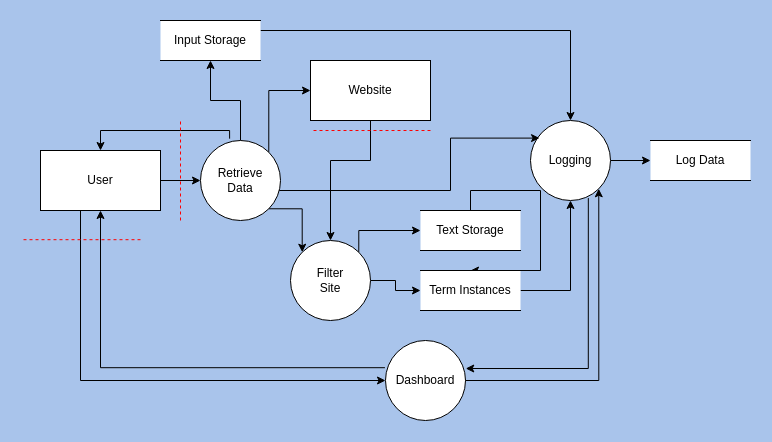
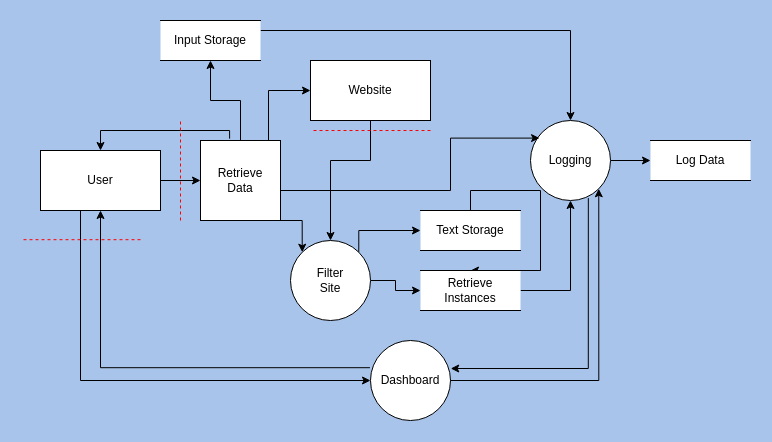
(241, 181) -> (241, 181)
(471, 291) -> (471, 291)
(426, 381) -> (411, 381)
